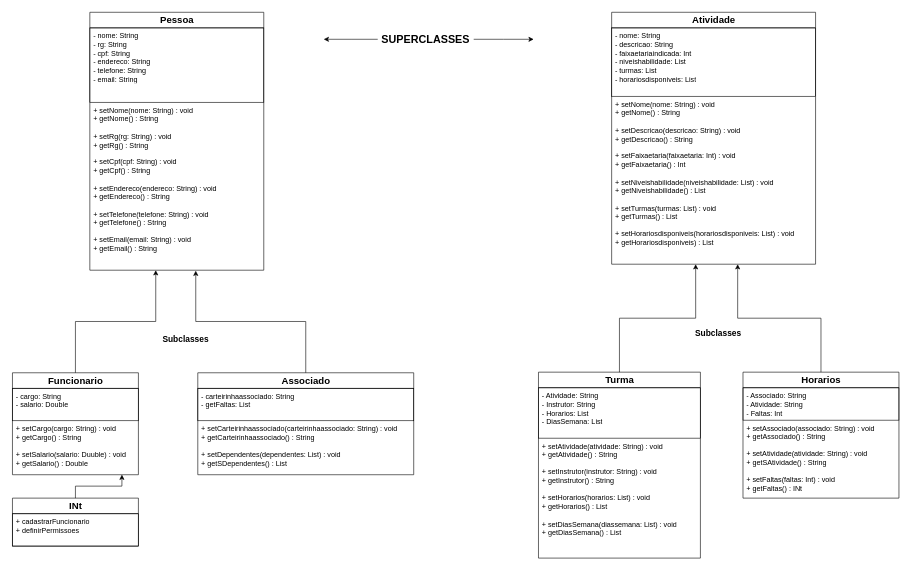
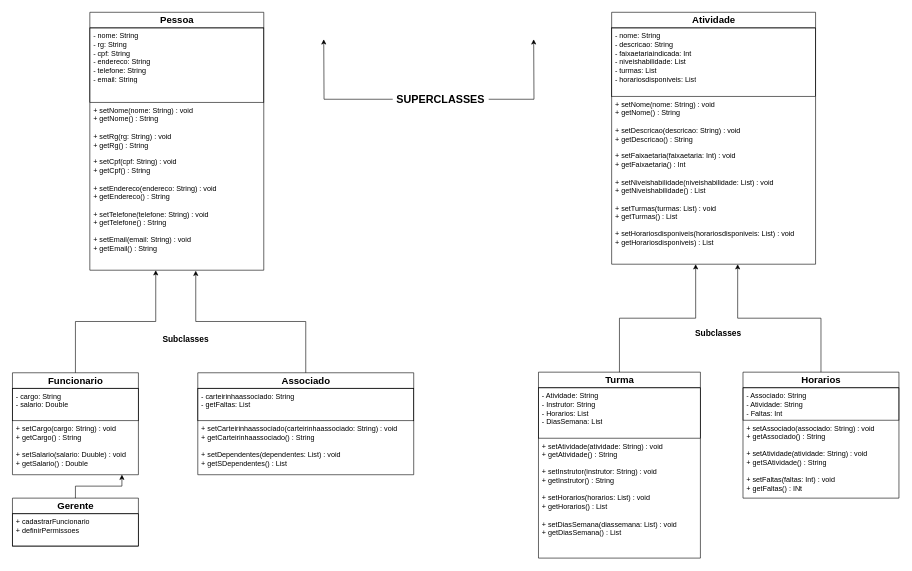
(426, 39) -> (441, 99)
(76, 506) -> (76, 506)
